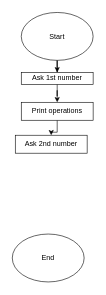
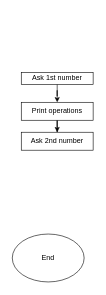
(57, 36) -> none
(57, 68) -> none
(51, 144) -> (57, 141)
